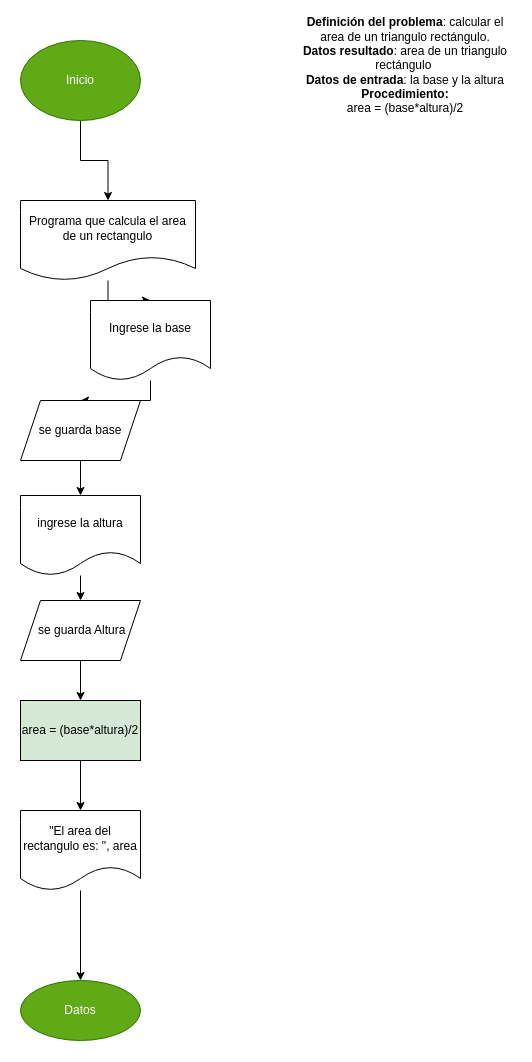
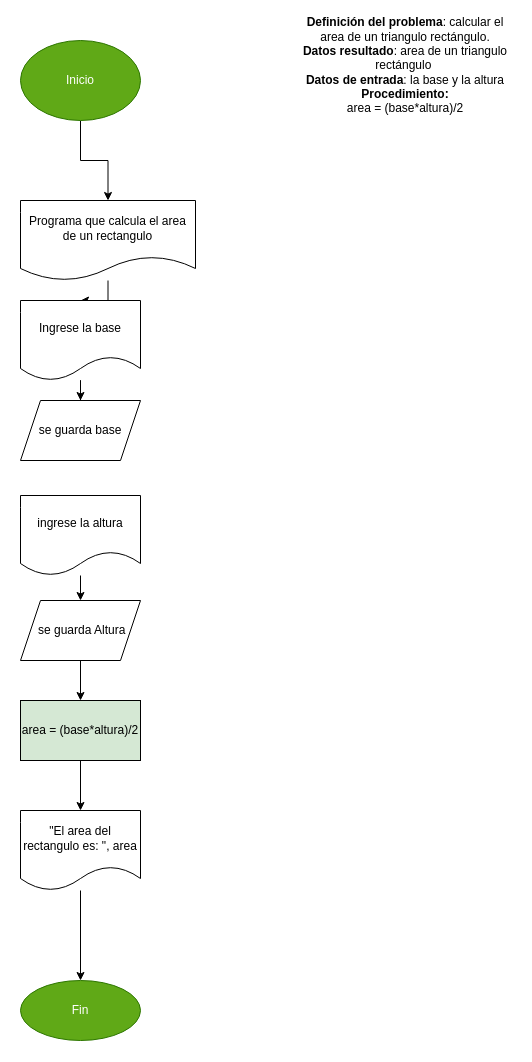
(151, 341) -> (81, 341)
(81, 480) -> none
(81, 1011) -> (81, 1011)
